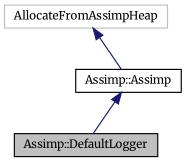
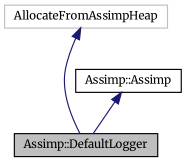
(111, 54) -> (65, 87)
